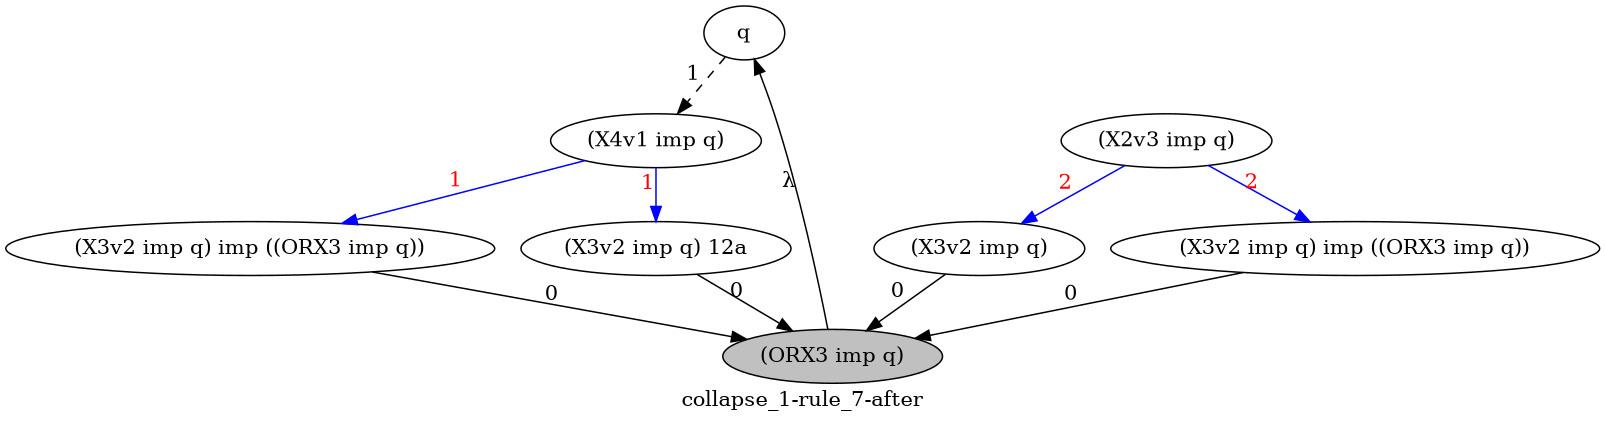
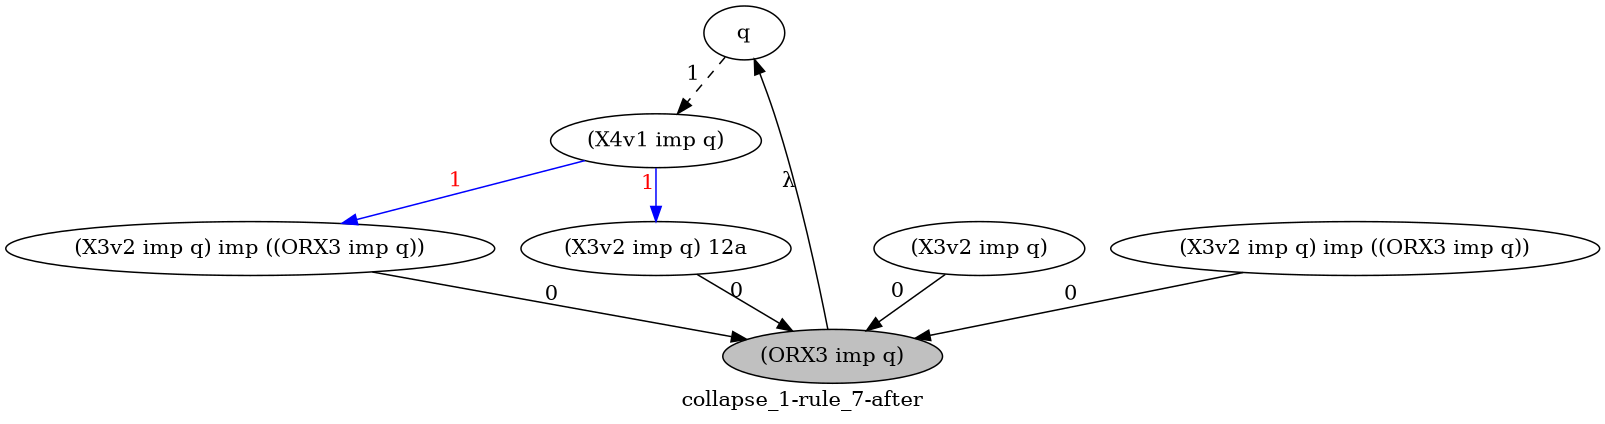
(1167, 141) -> none
